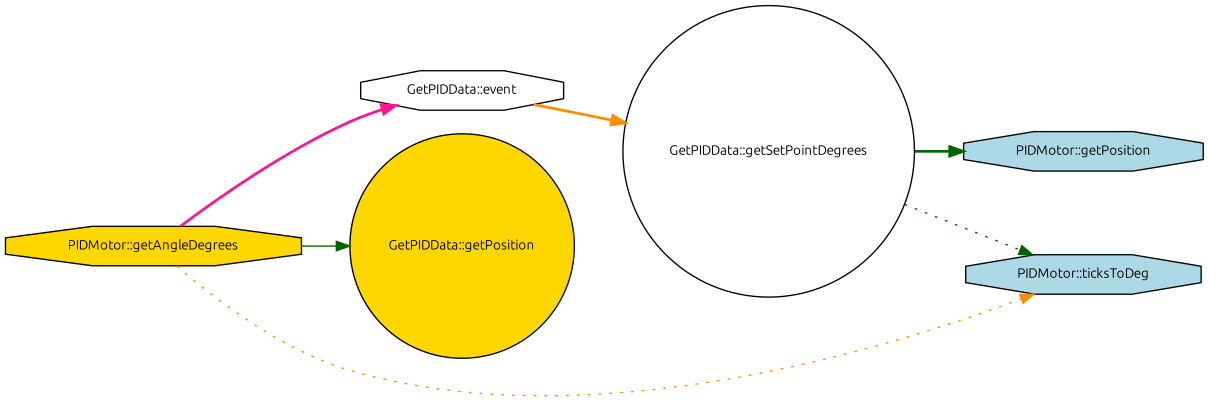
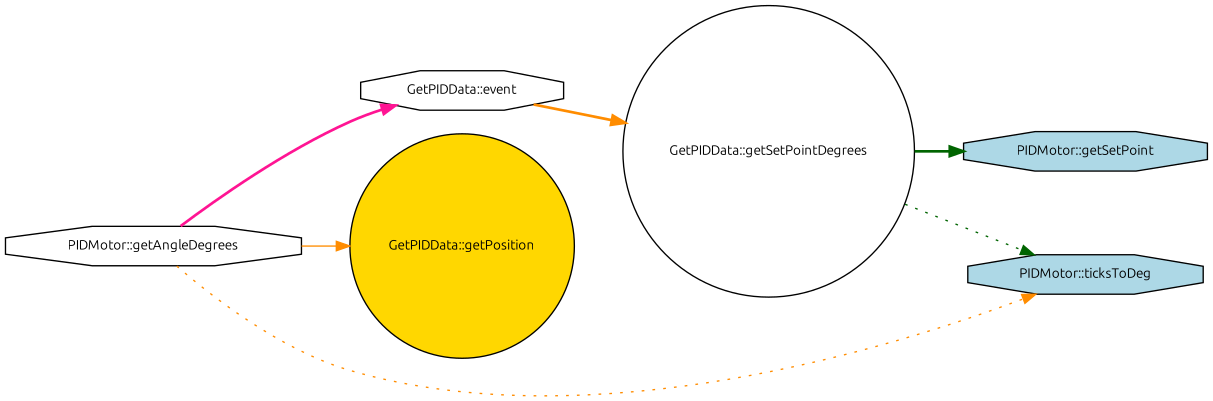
(1083, 151) -> (1085, 151)
(153, 246) -> (153, 246)
(319, 246) -> (319, 246)
